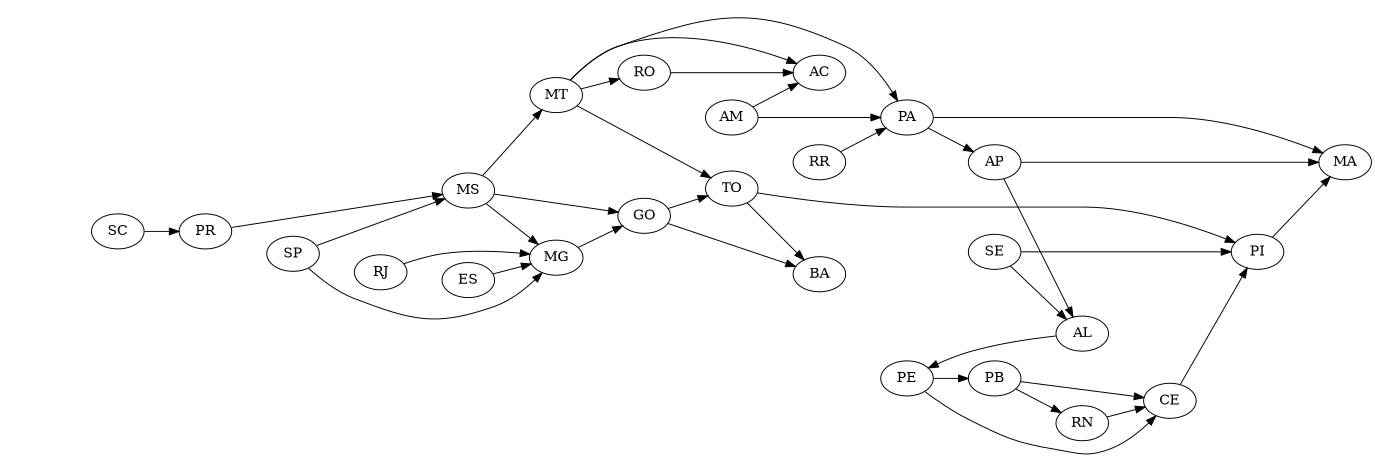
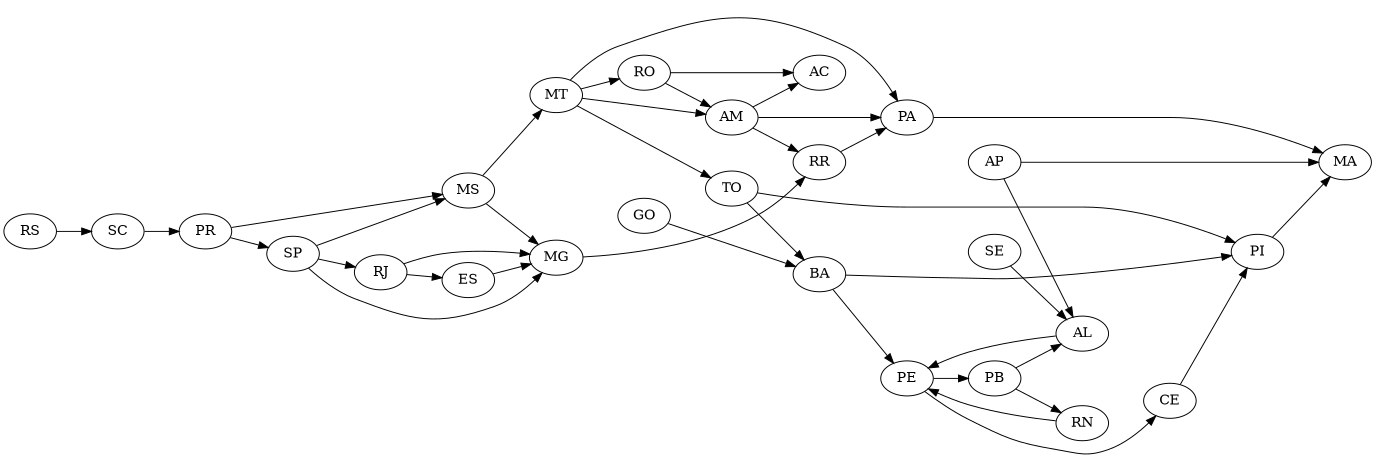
(674, 38) -> (639, 106)
none -> (684, 93)
none -> (771, 138)
(947, 138) -> none
(551, 202) -> none
(683, 204) -> none
none -> (30, 231)
(596, 239) -> (692, 241)
none -> (245, 241)
(1121, 252) -> (1034, 277)
none -> (332, 262)
none -> (420, 276)
none -> (860, 323)
(1077, 389) -> (1034, 358)
(1121, 413) -> (995, 411)
